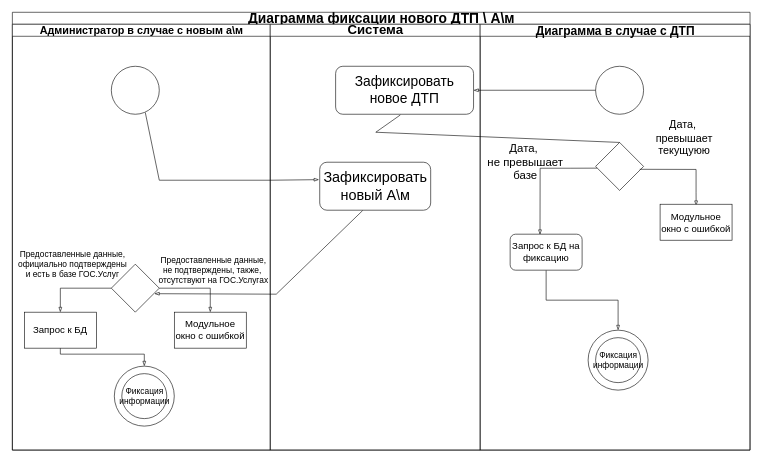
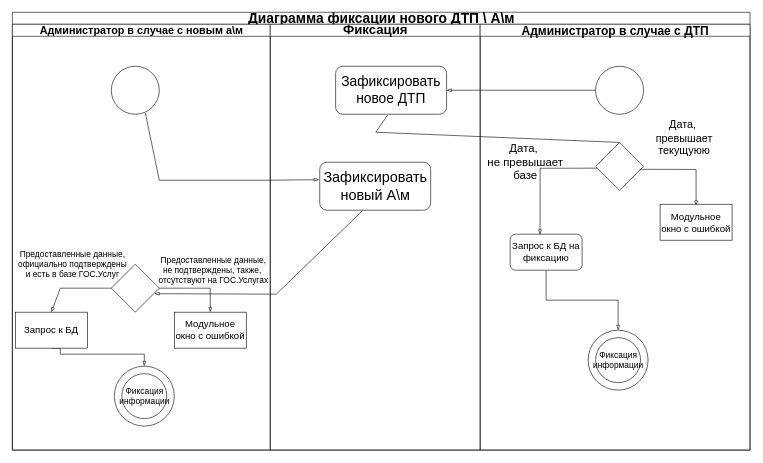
(376, 30) -> (376, 30)
(616, 30) -> (616, 30)
(405, 90) -> (391, 90)
(60, 330) -> (51, 330)
